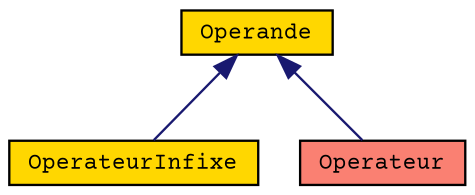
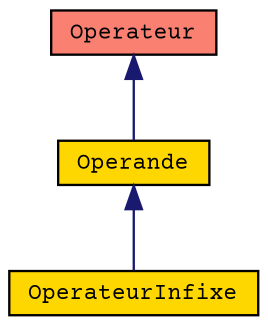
(328, 106) -> (134, 110)
